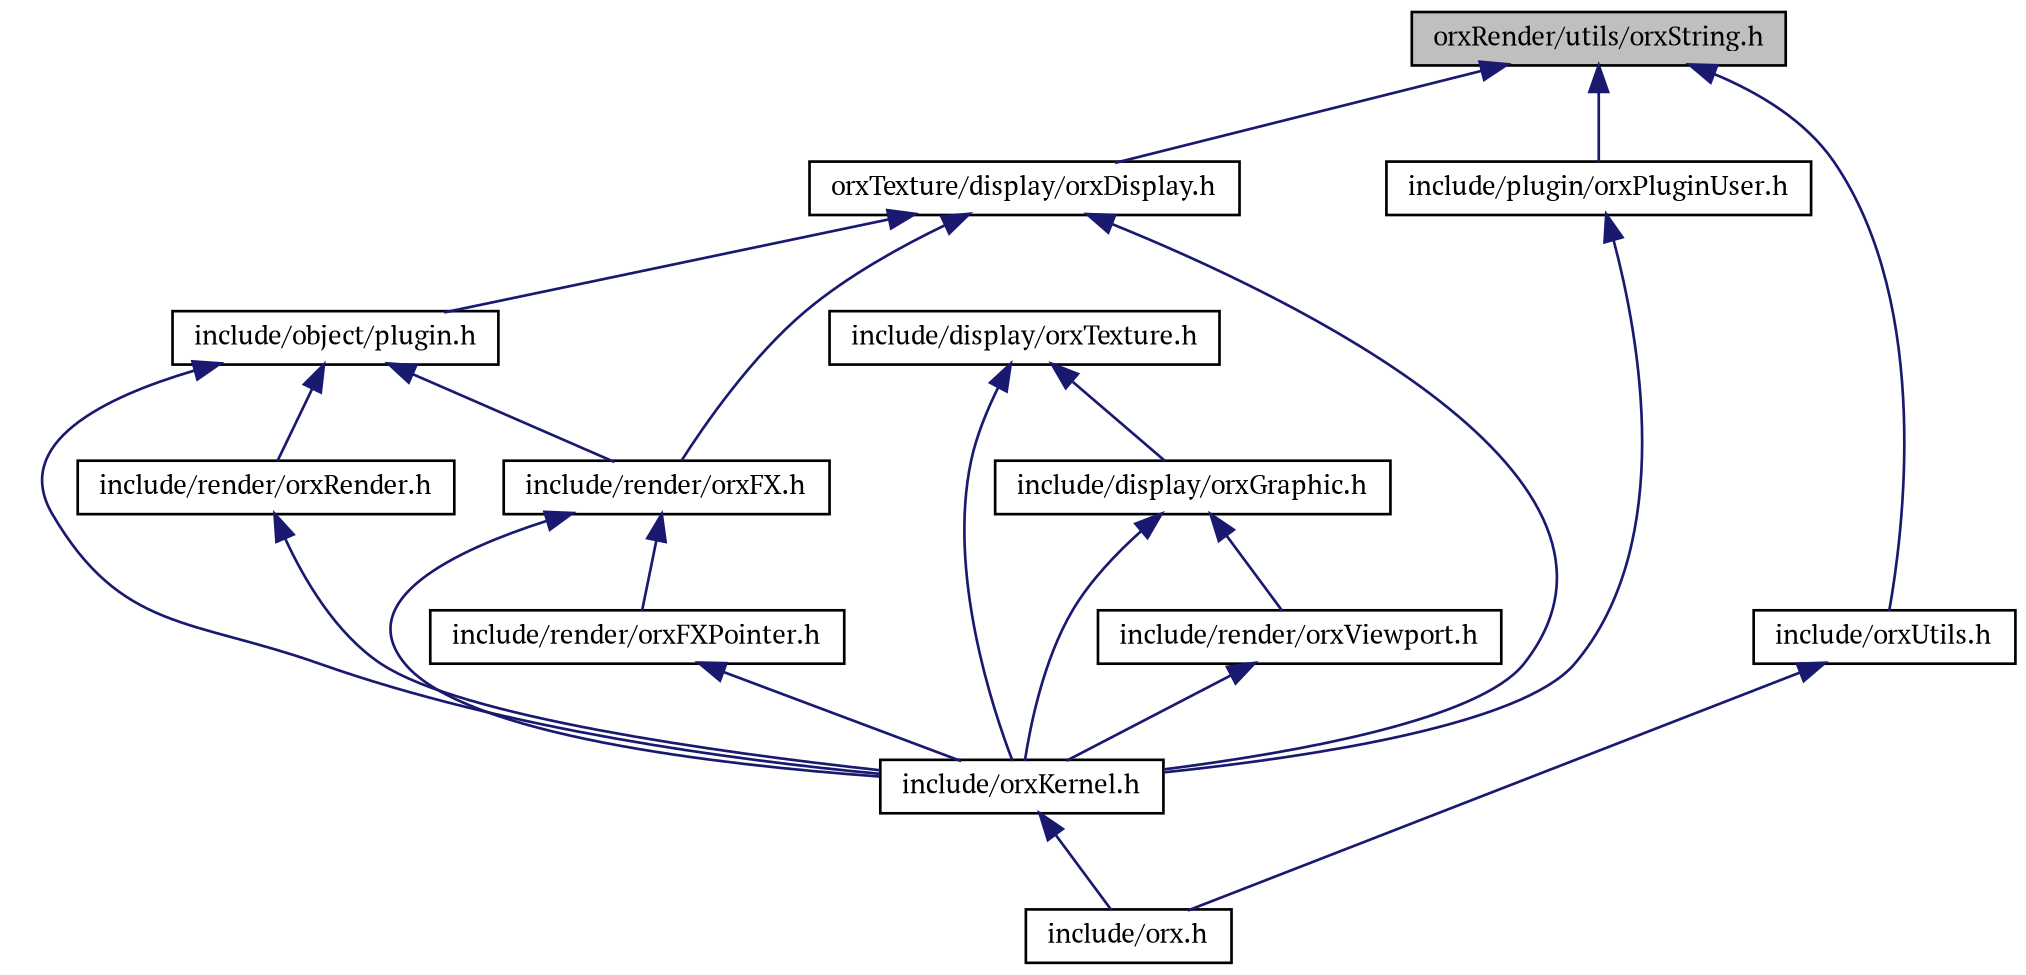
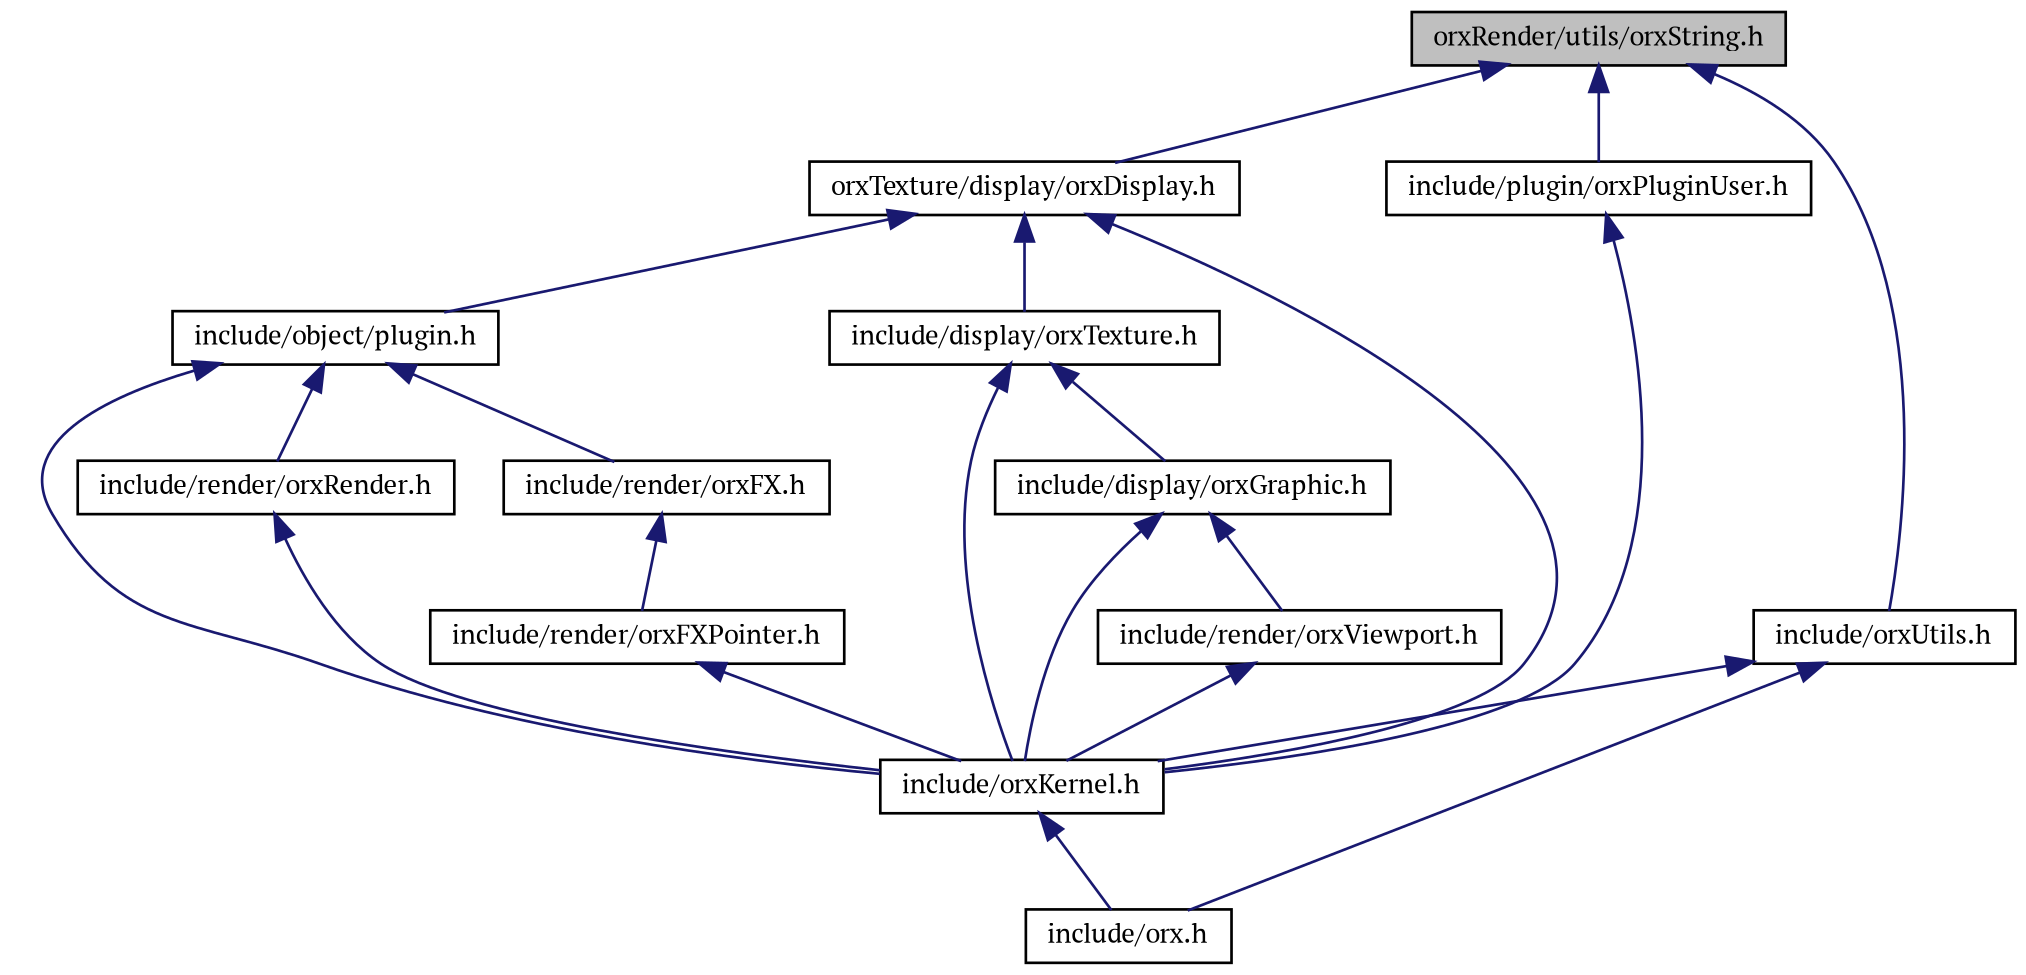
(794, 322) -> (1025, 277)
(397, 649) -> (1571, 692)
